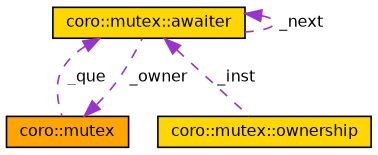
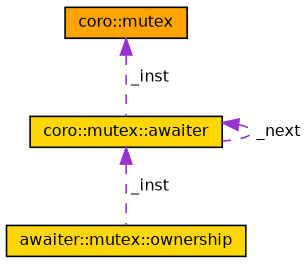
(59, 76) -> none
(156, 77) -> (148, 77)
(265, 132) -> (126, 241)
